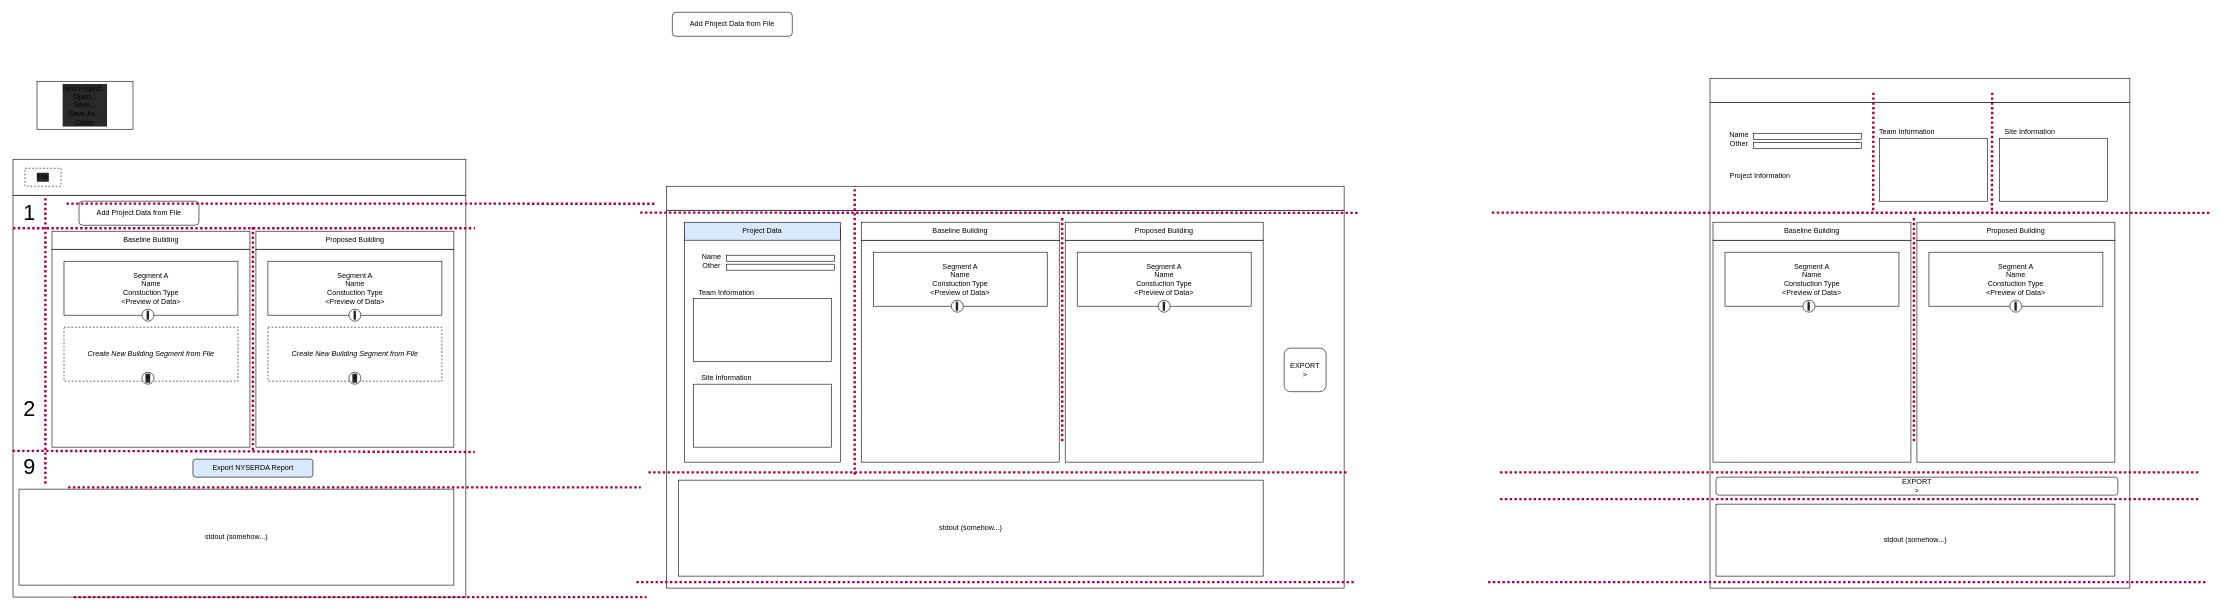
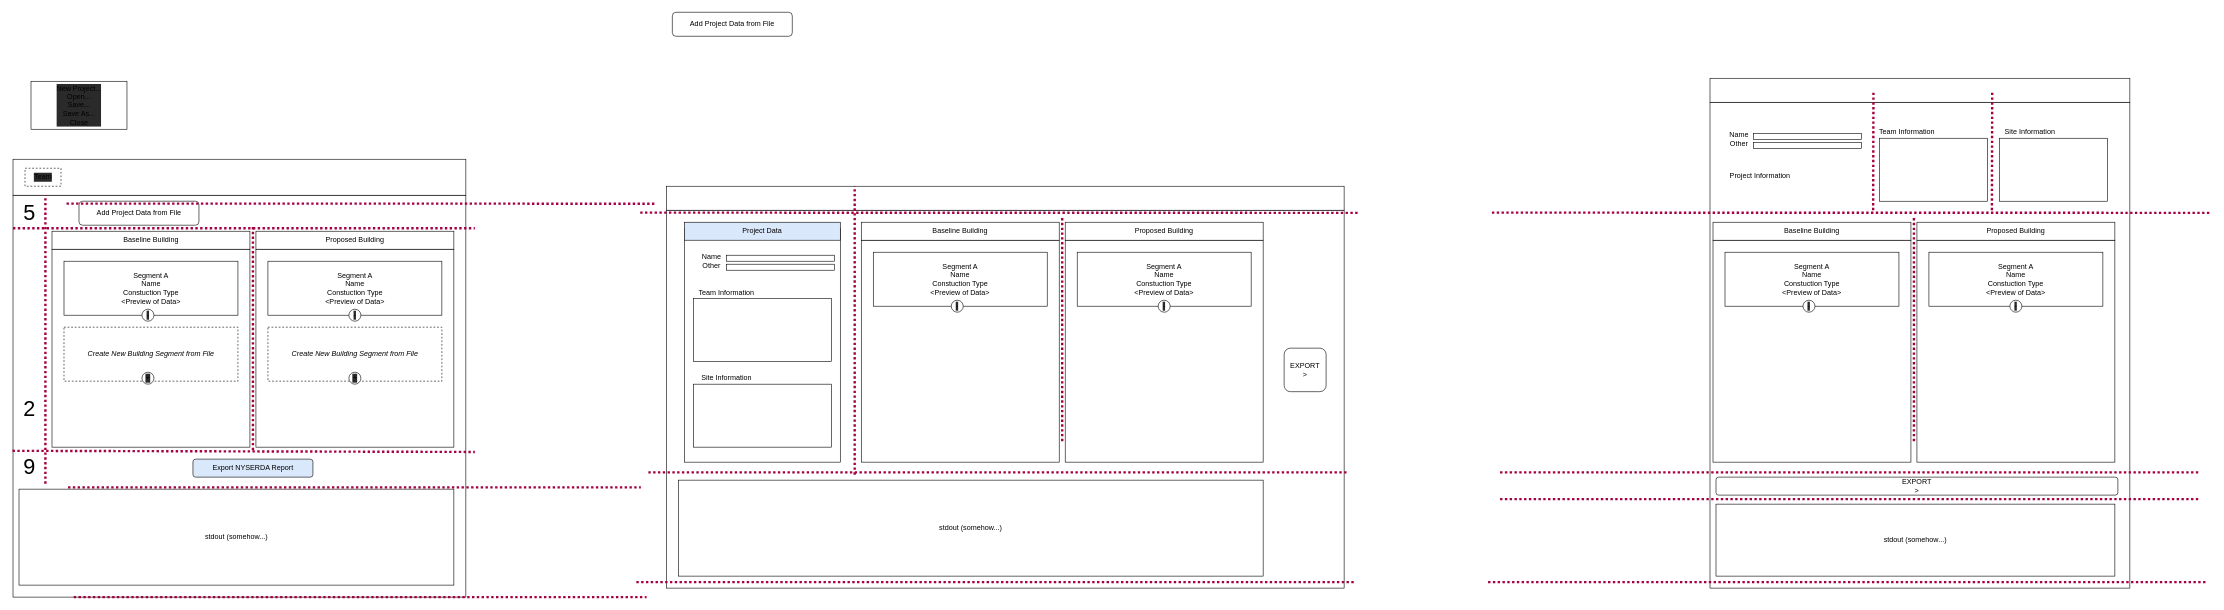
(85, 105) -> (79, 105)
(43, 177) -> (43, 177)
(29, 212) -> (29, 212)
